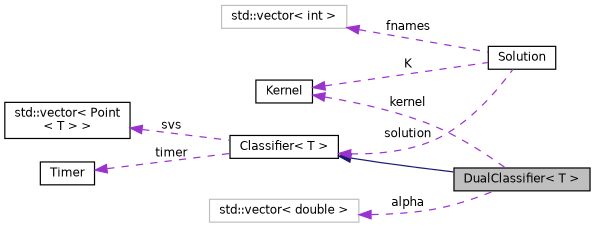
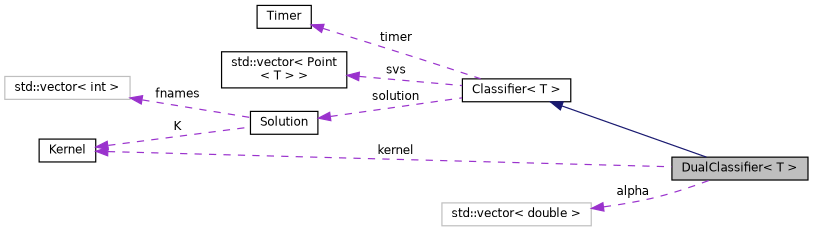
(440, 137) -> (396, 107)
